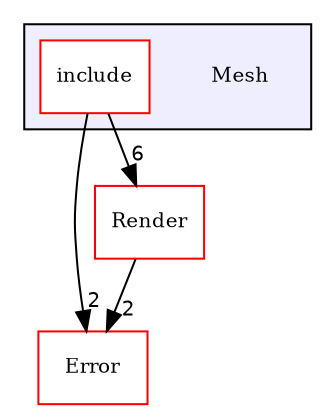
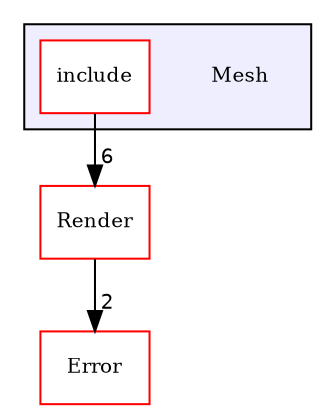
(75, 212) -> none
